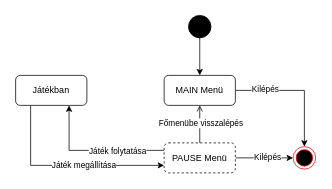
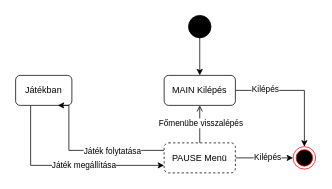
(51, 90) -> (44, 90)
(200, 90) -> (200, 90)
